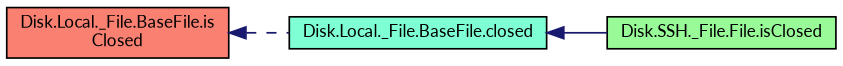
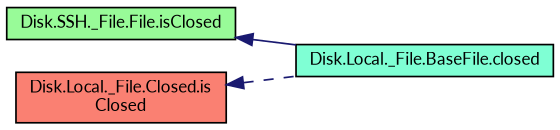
(118, 33) -> (121, 98)
(586, 33) -> (274, 42)
